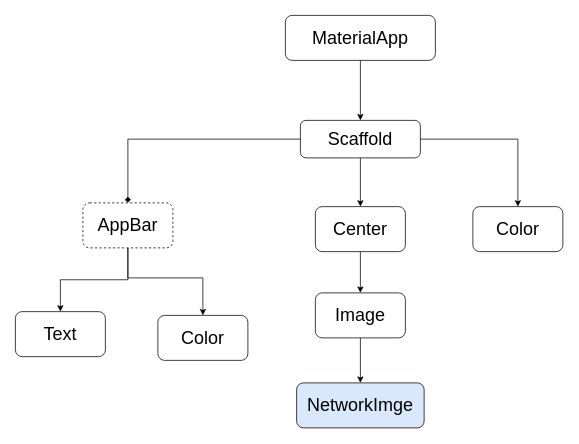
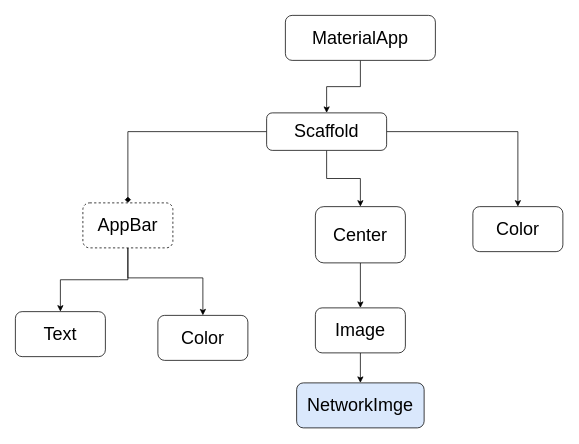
(360, 139) -> (327, 132)
(360, 229) -> (360, 235)
(360, 315) -> (360, 330)
